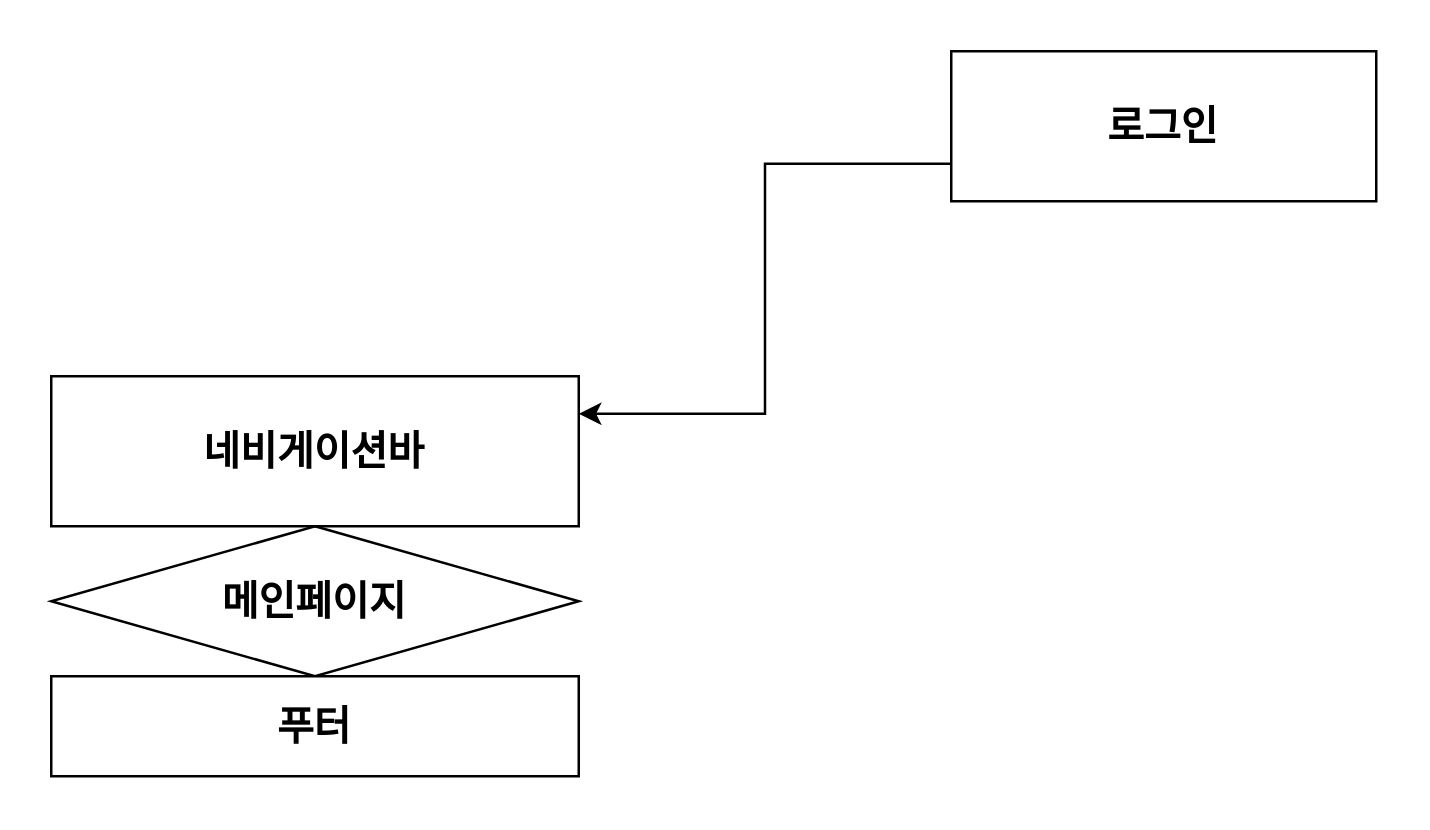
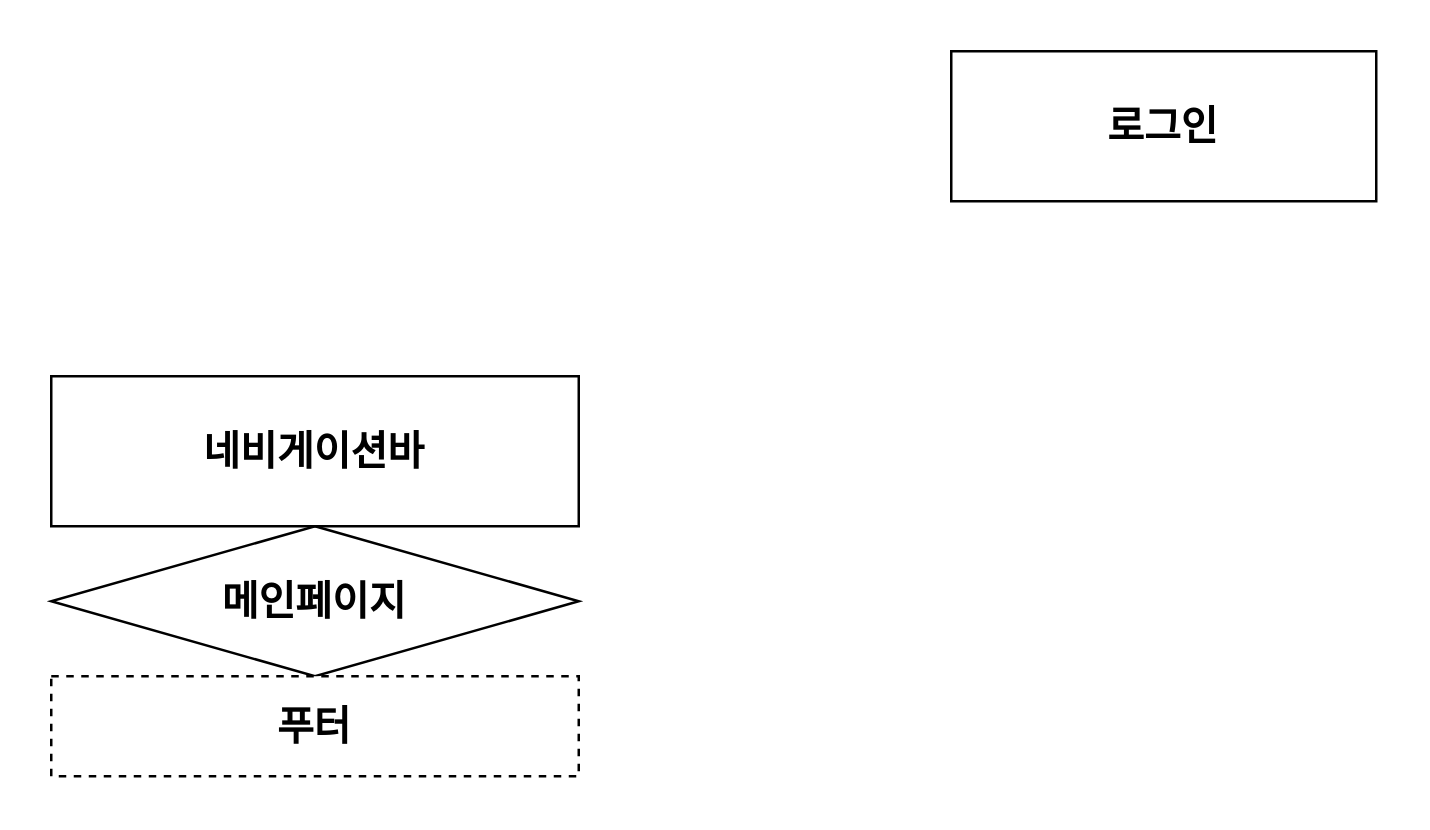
(765, 281) -> none
(315, 726) -> (315, 726)
